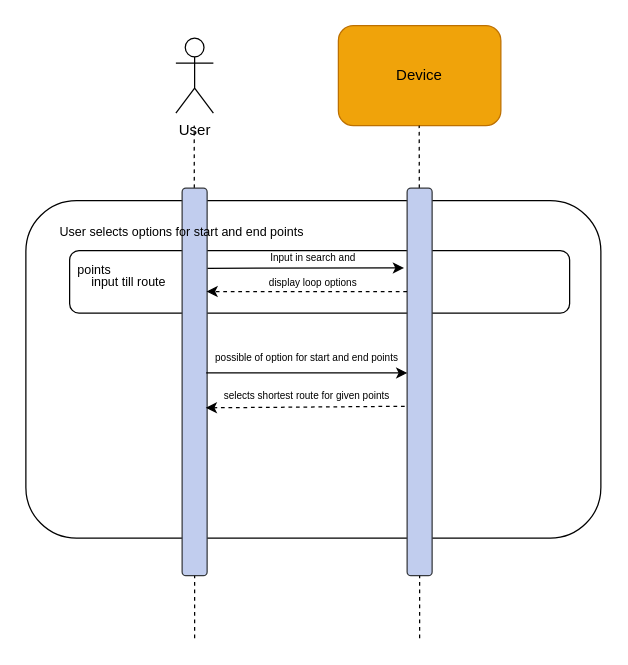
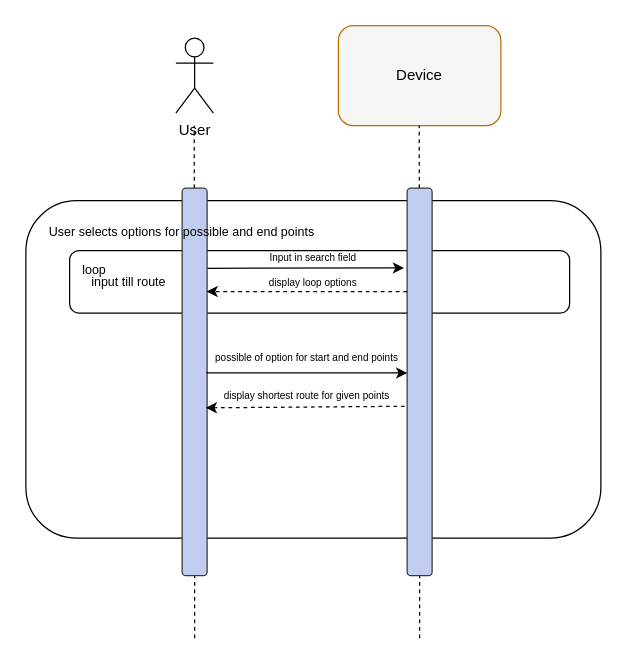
(419, 76) -> (419, 76)
(182, 232) -> (182, 232)
(313, 257) -> (313, 257)
(94, 269) -> (94, 269)
(307, 394) -> (307, 394)
